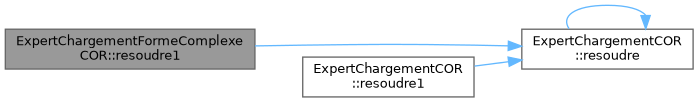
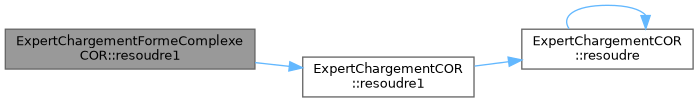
(382, 44) -> (272, 64)
